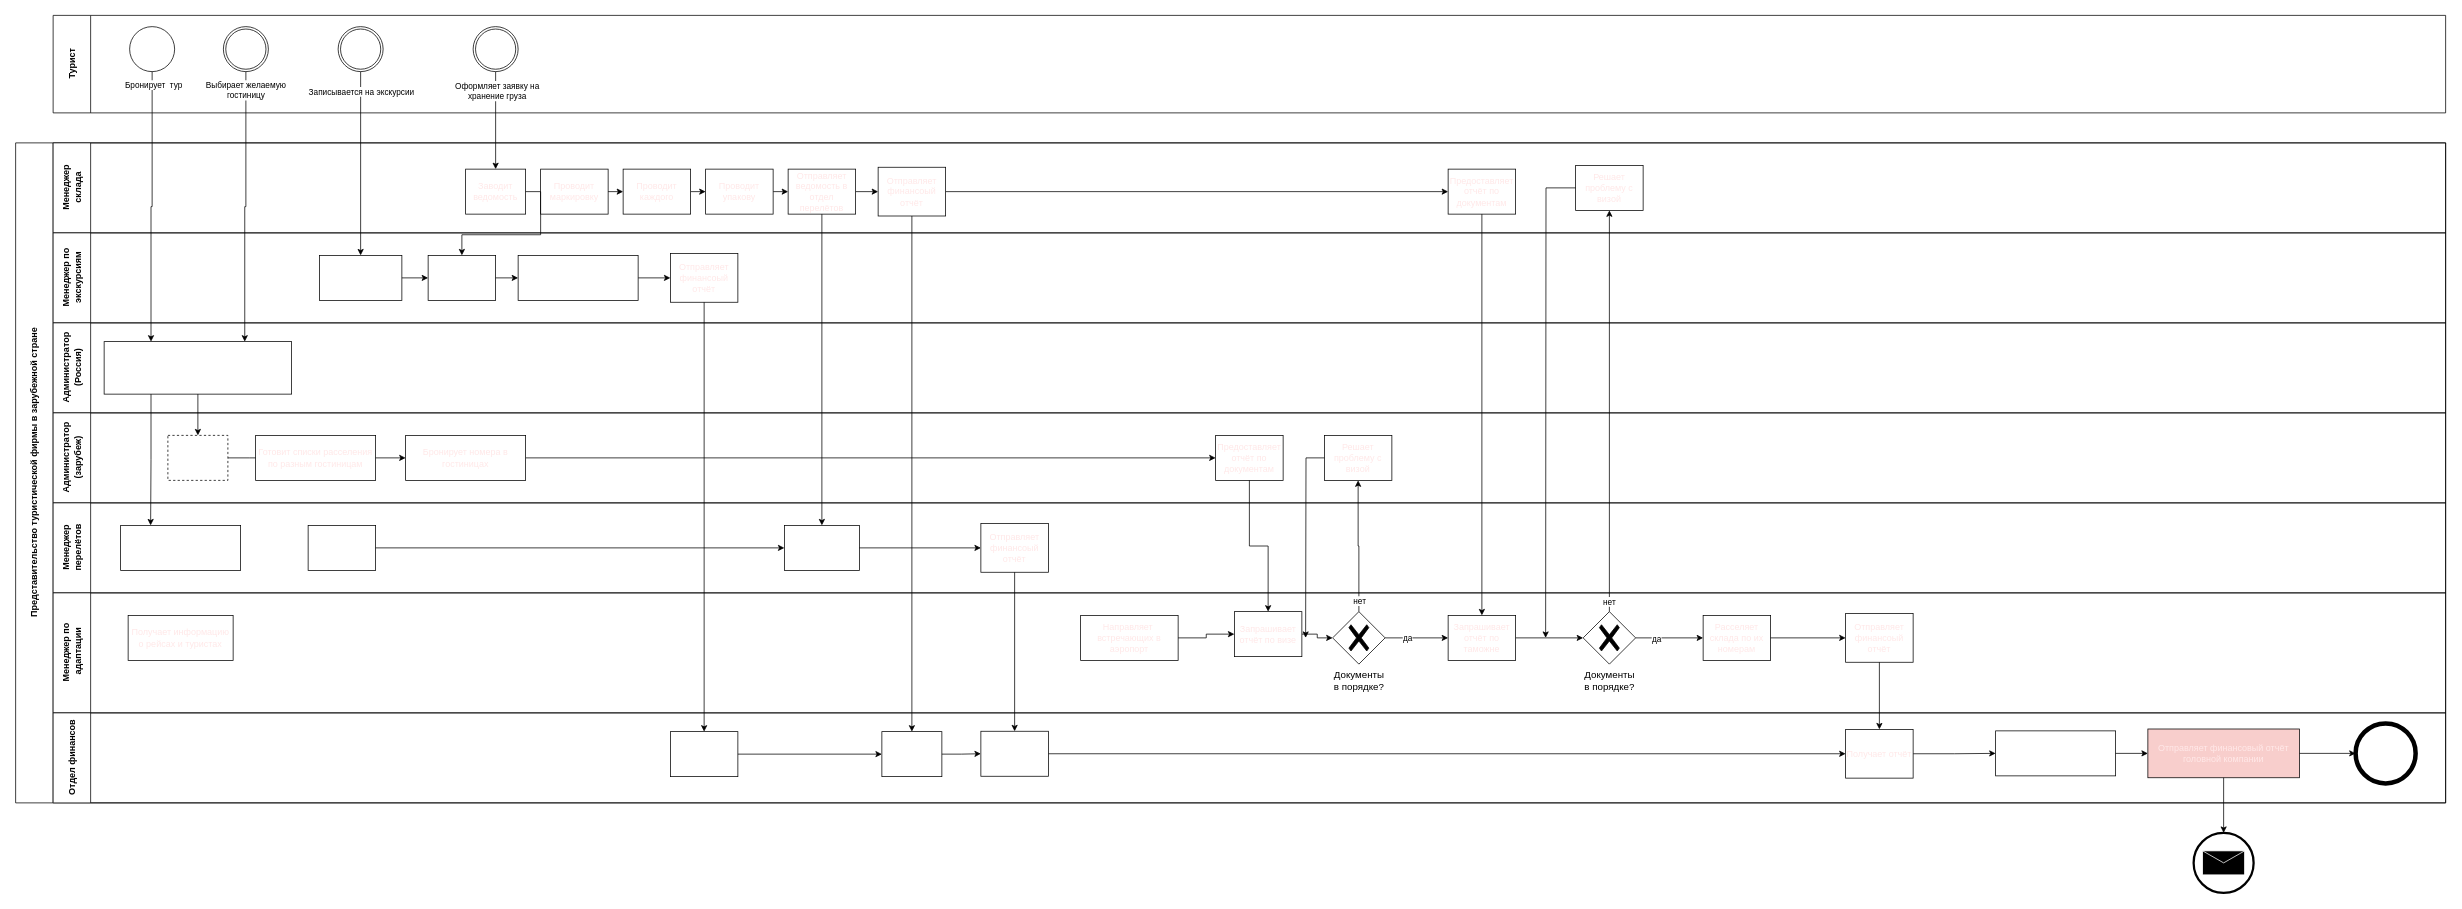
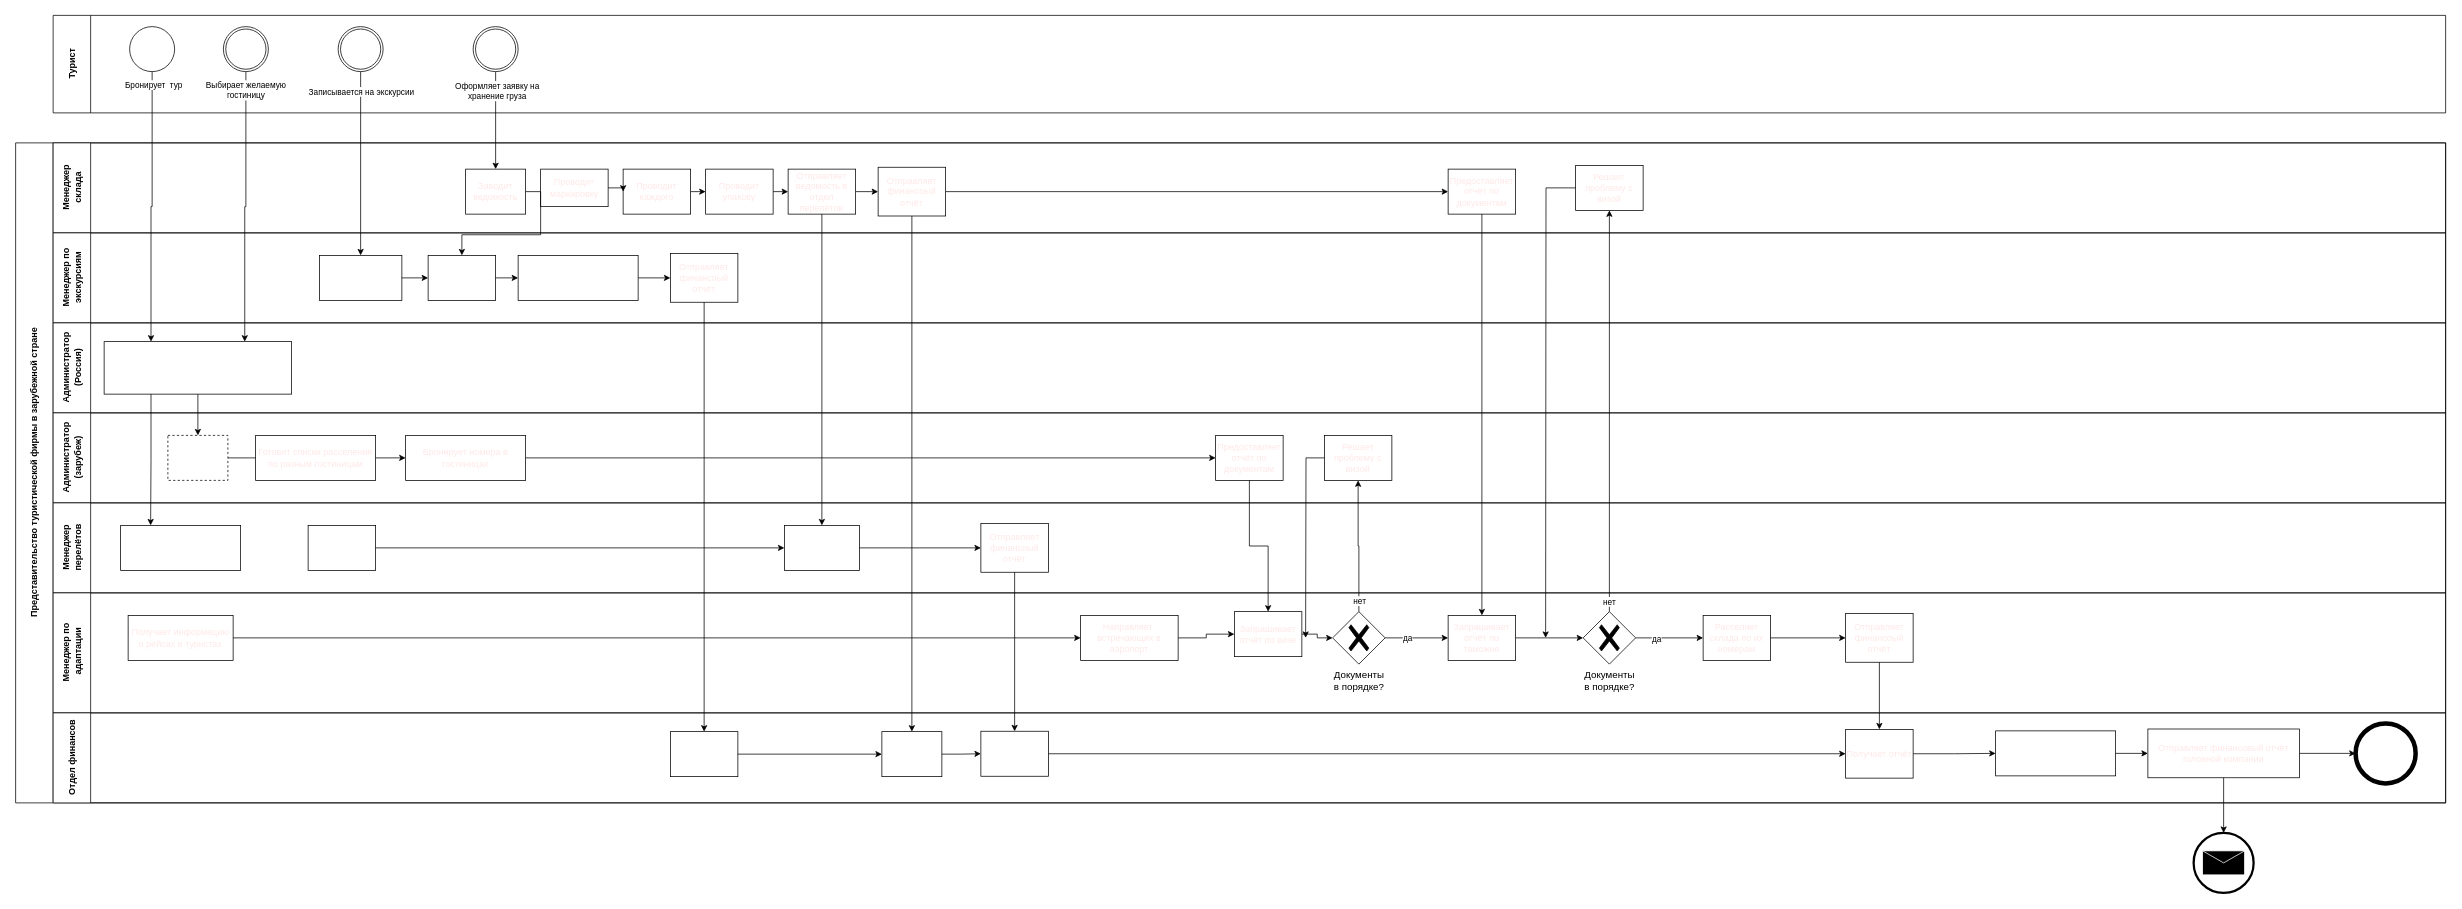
(574, 192) -> (574, 188)
none -> (1074, 638)
(2223, 753) -> (2223, 753)
